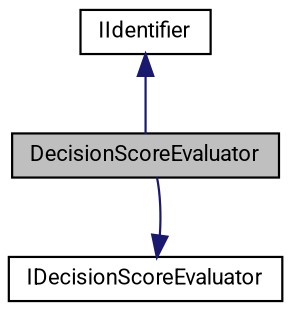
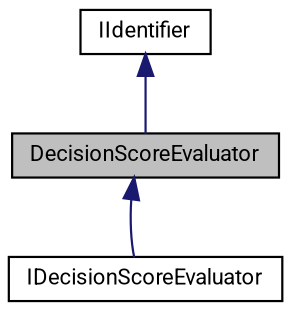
(160, 206) -> (131, 229)
